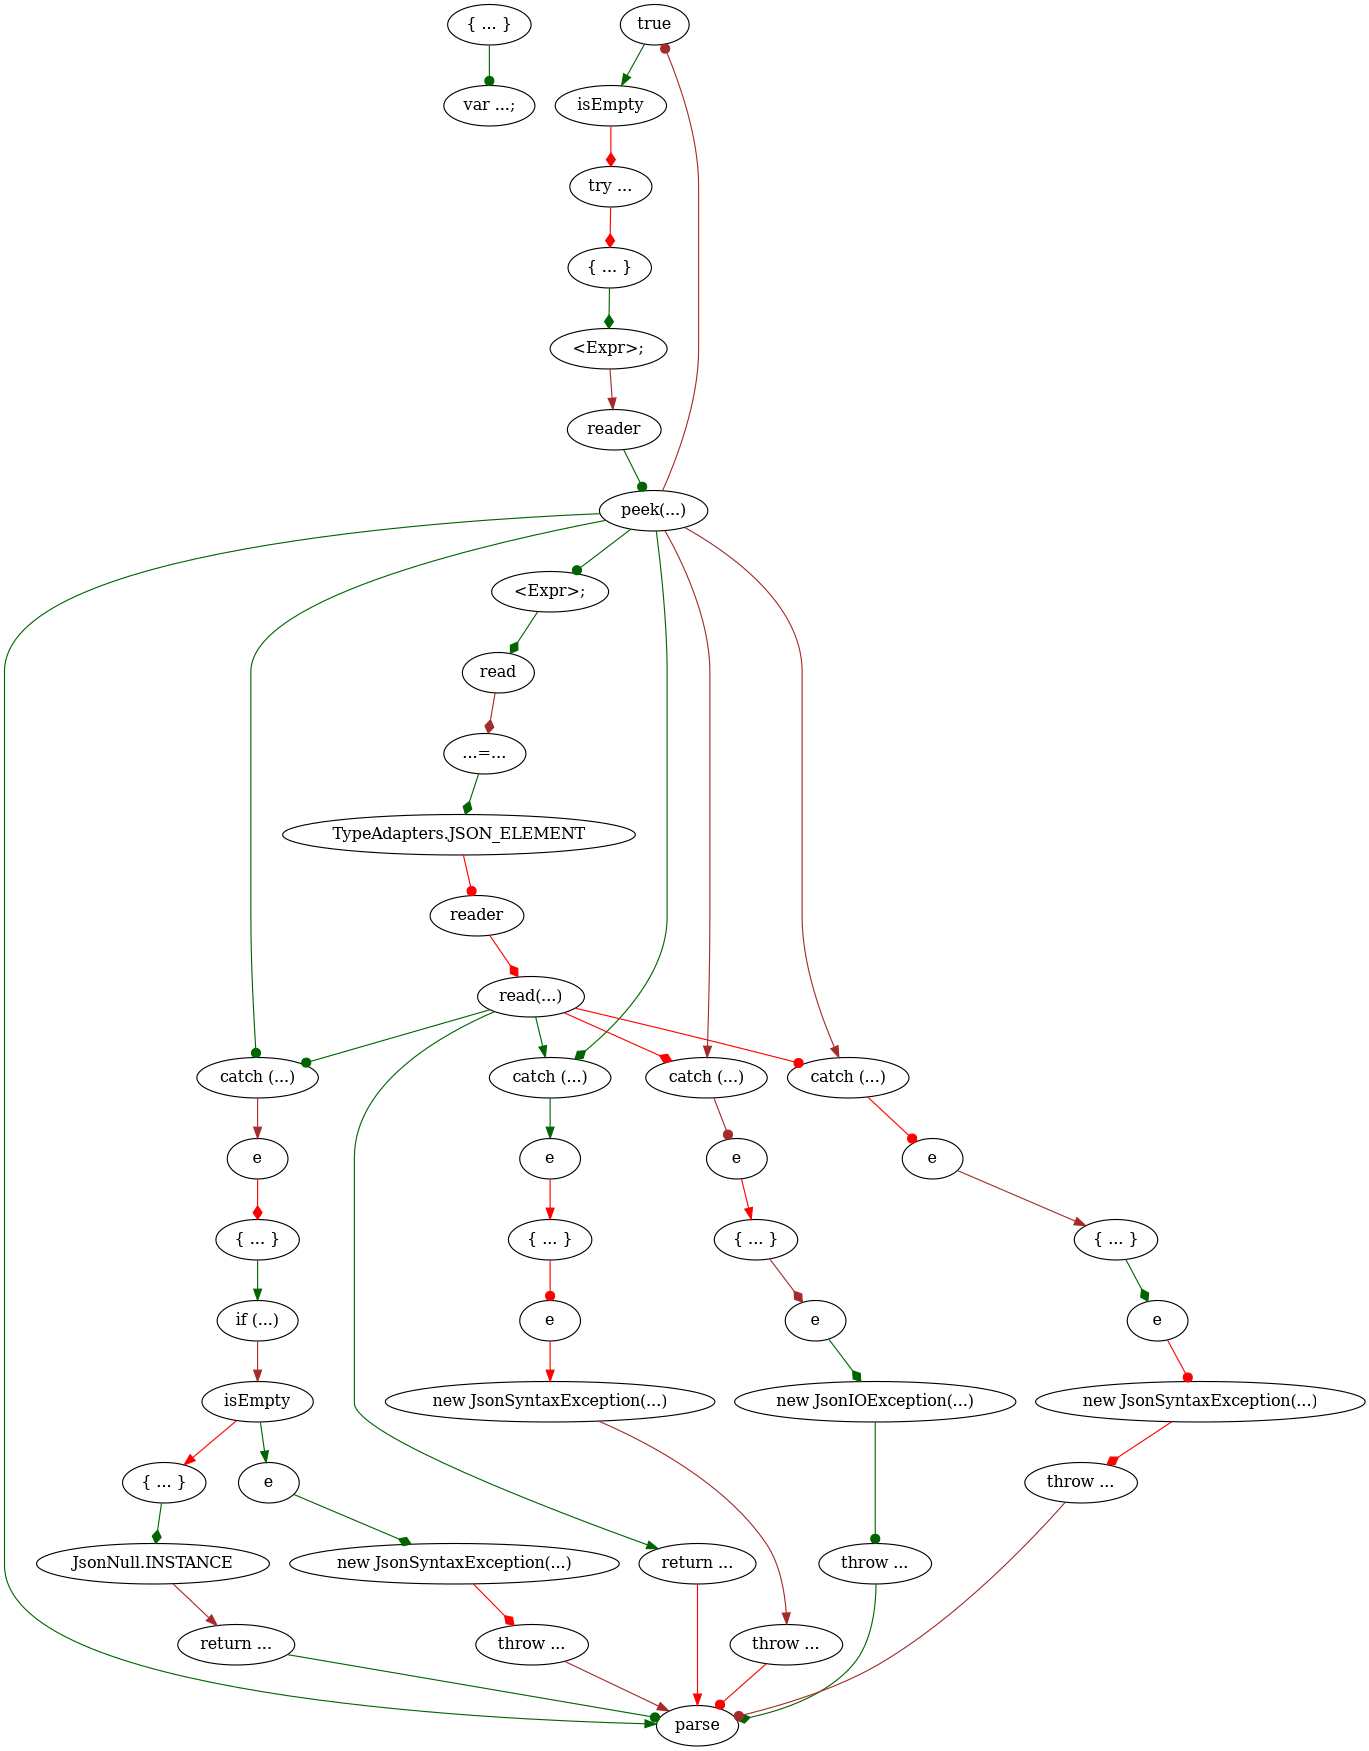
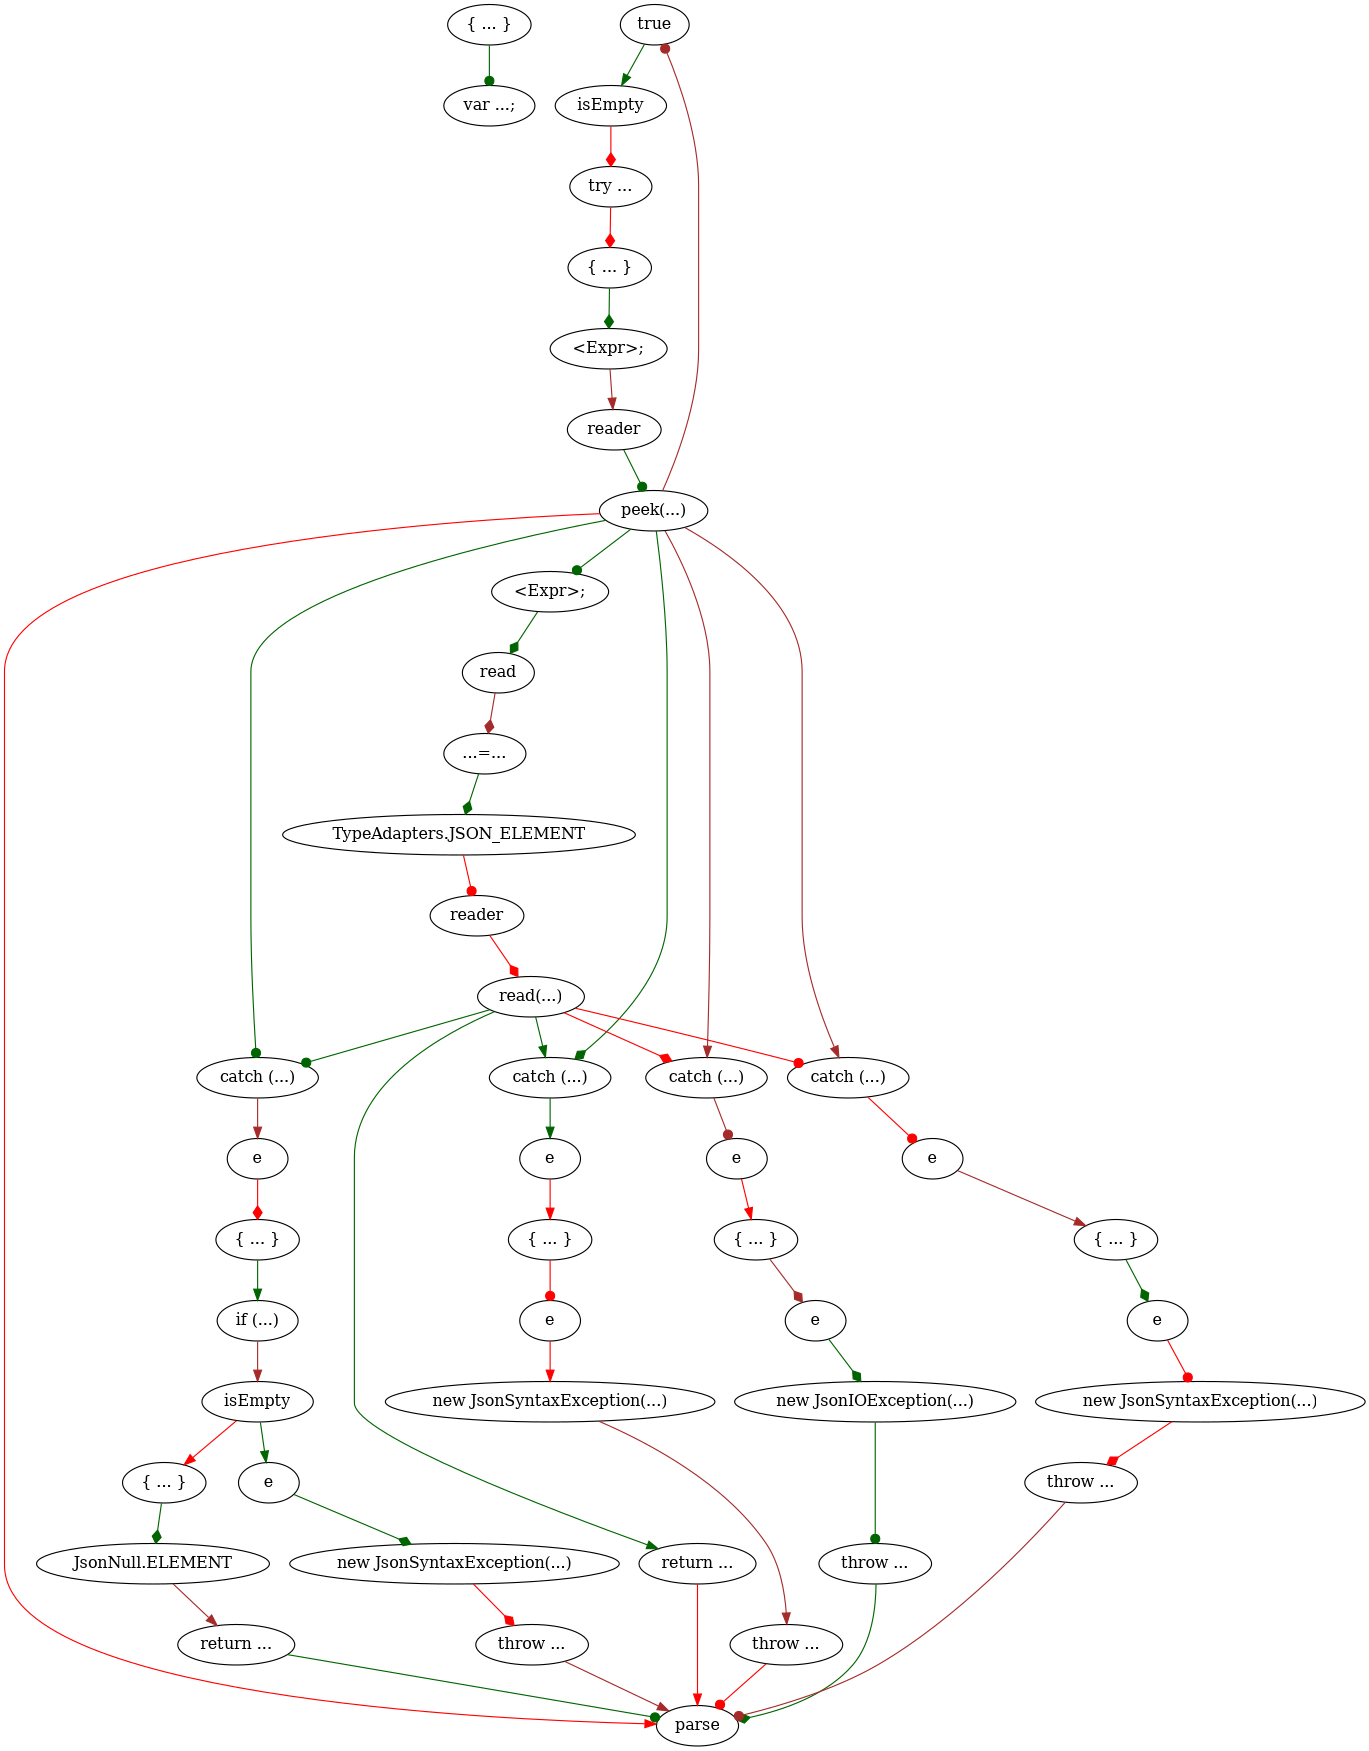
(4, 1141) -> (4, 1141)
(153, 1564) -> (153, 1564)
